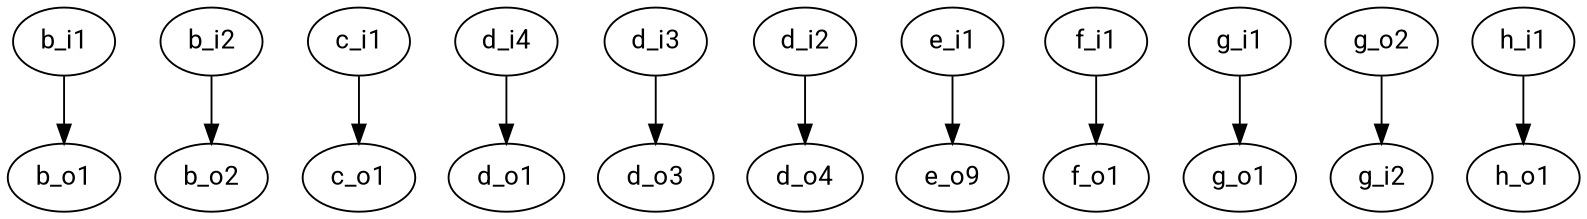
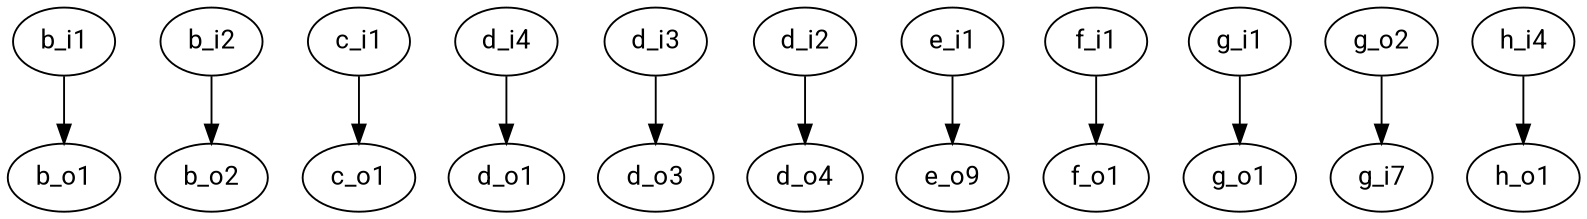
(1523, 42) -> (1523, 42)
(1382, 178) -> (1382, 178)
